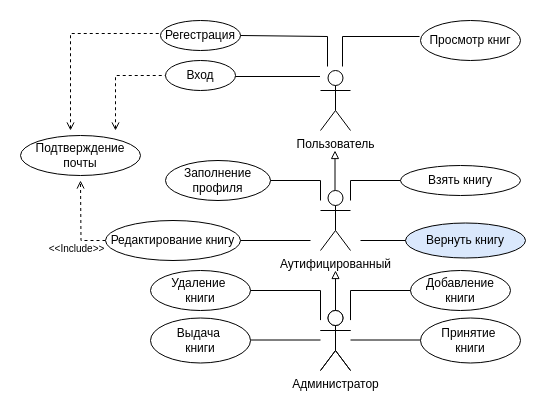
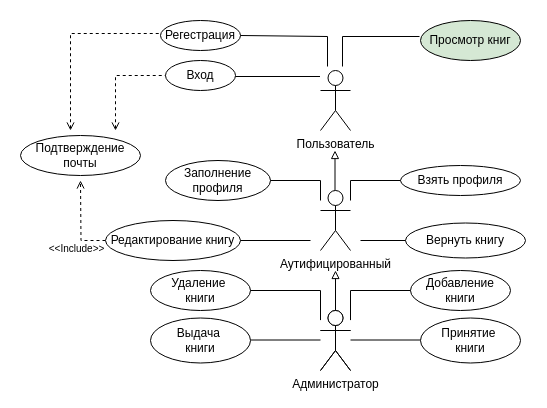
(471, 41) -> (471, 41)
(461, 181) -> (461, 181)
(466, 241) -> (466, 241)
